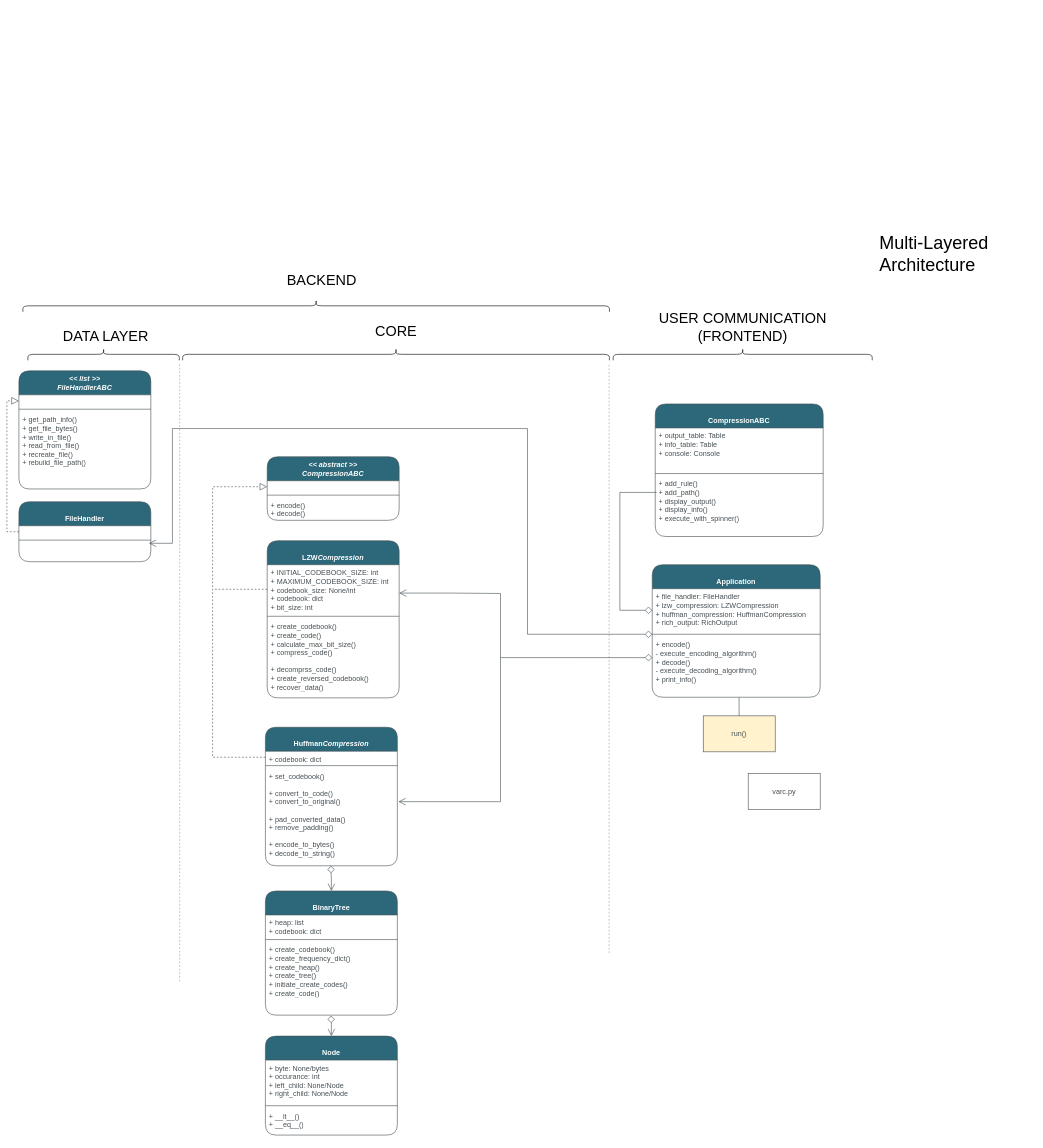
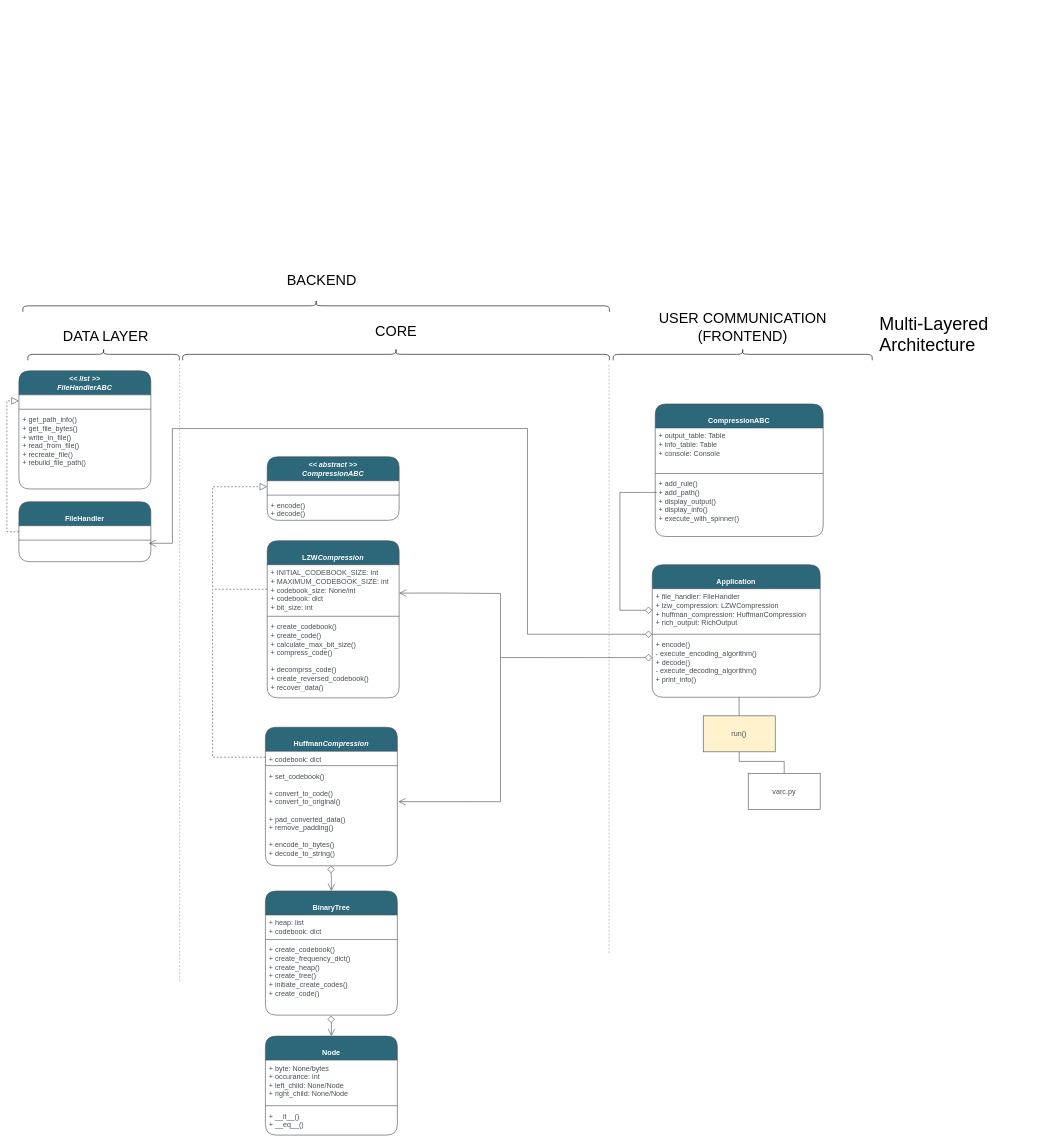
(955, 255) -> (955, 336)
none -> (764, 762)
